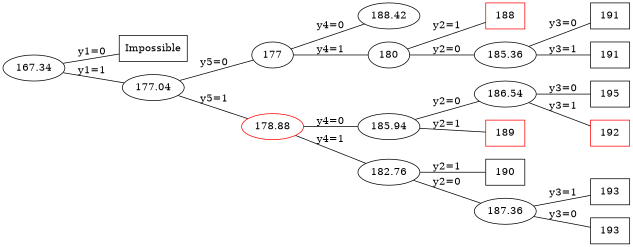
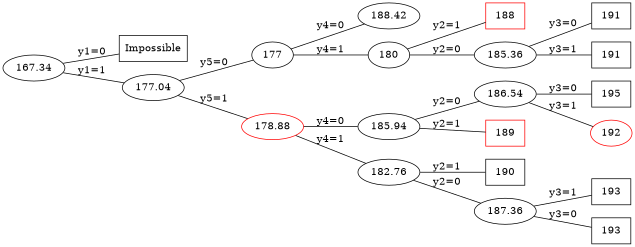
(610, 133) -> (611, 133)
